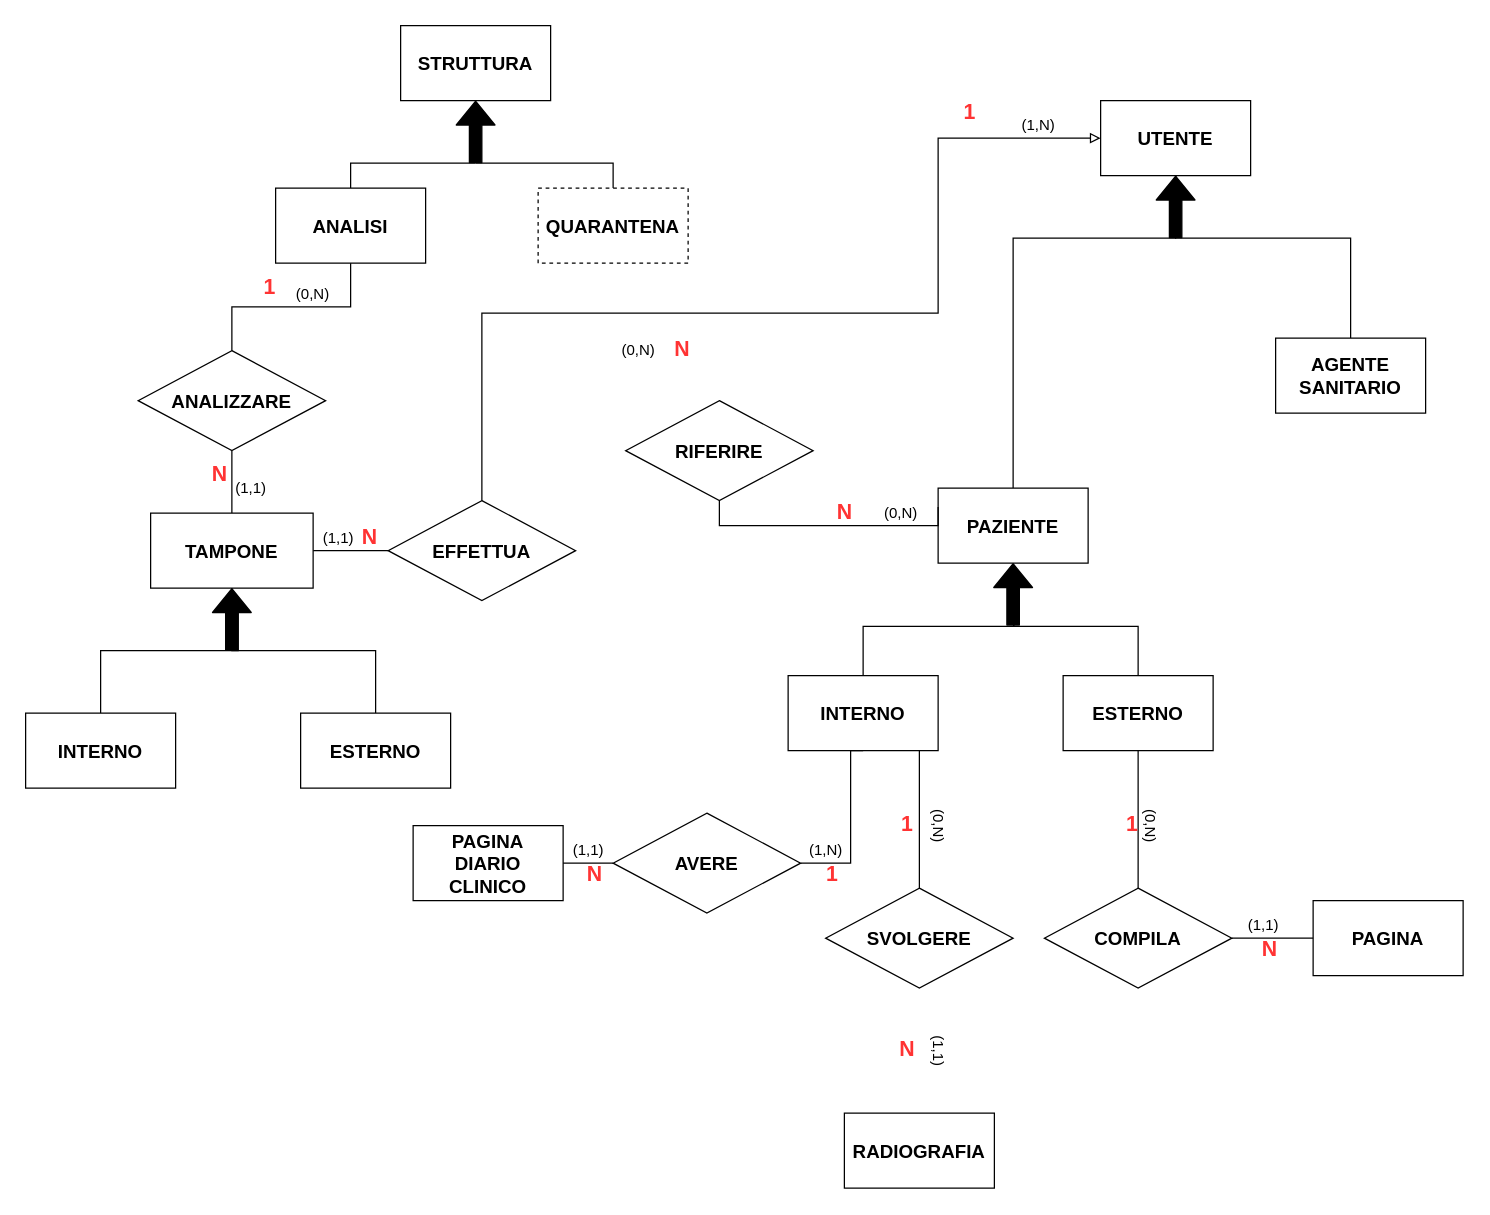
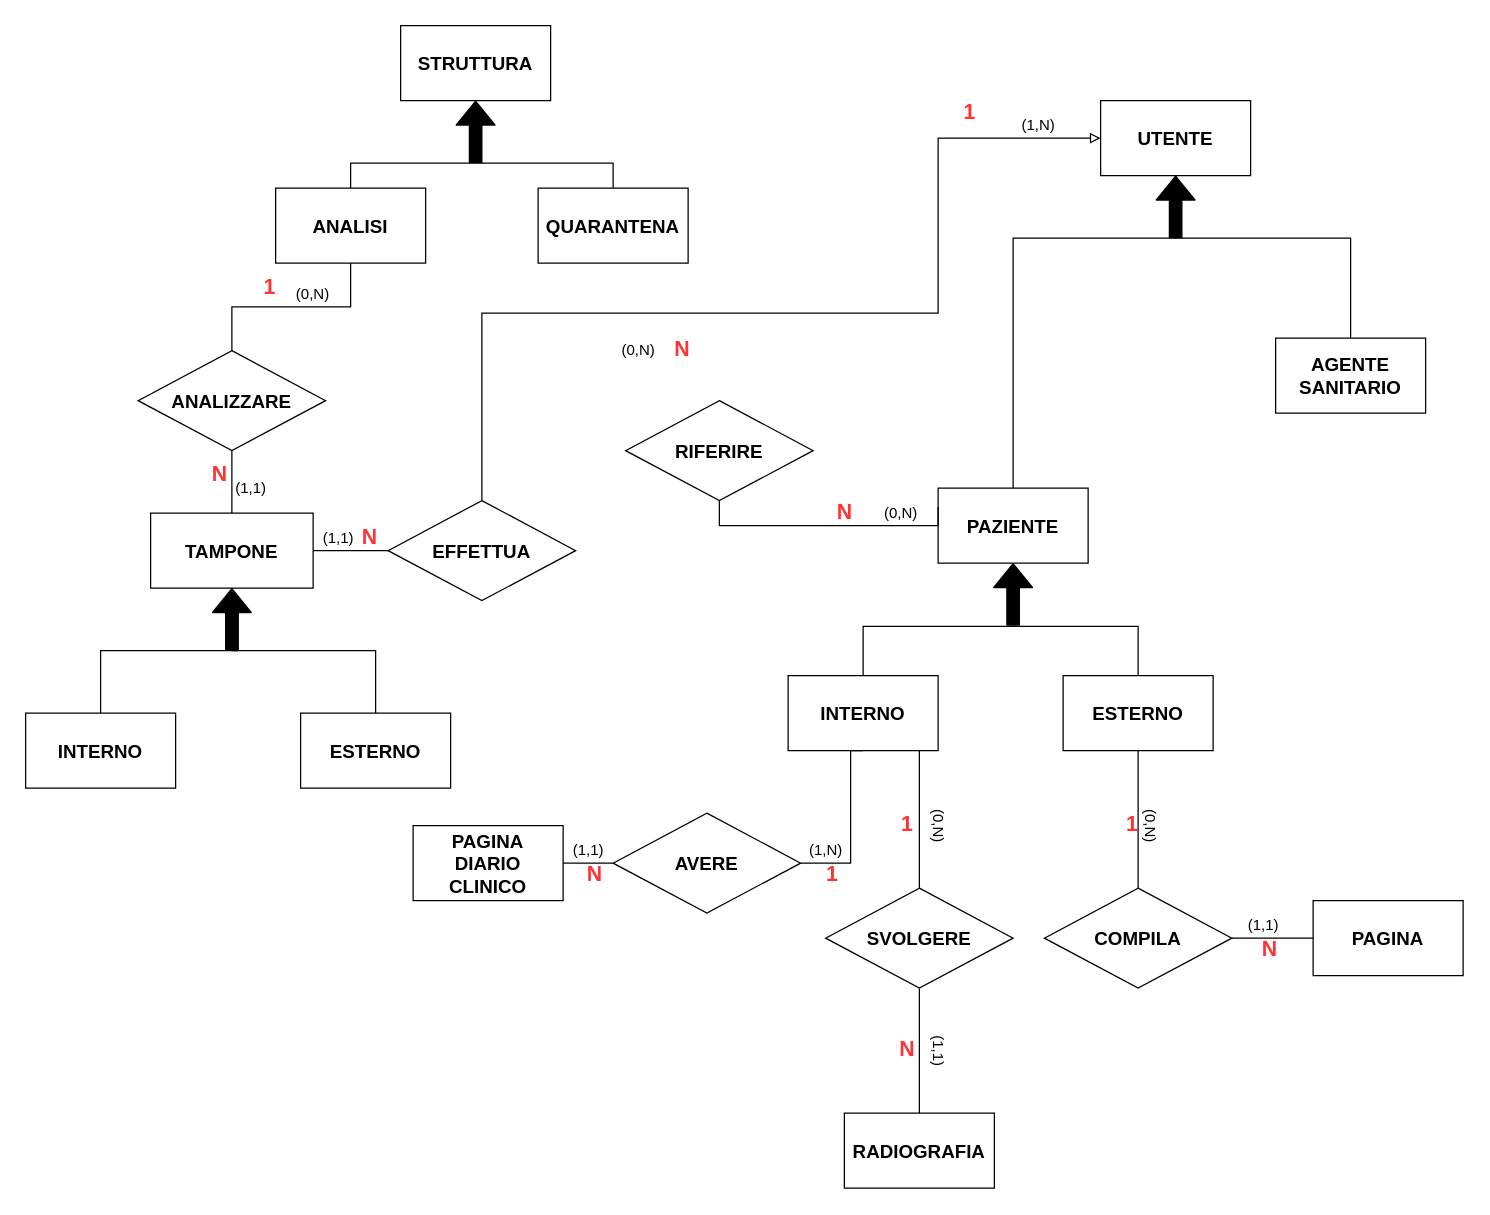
(613, 226) -> (613, 226)
none -> (919, 1050)
